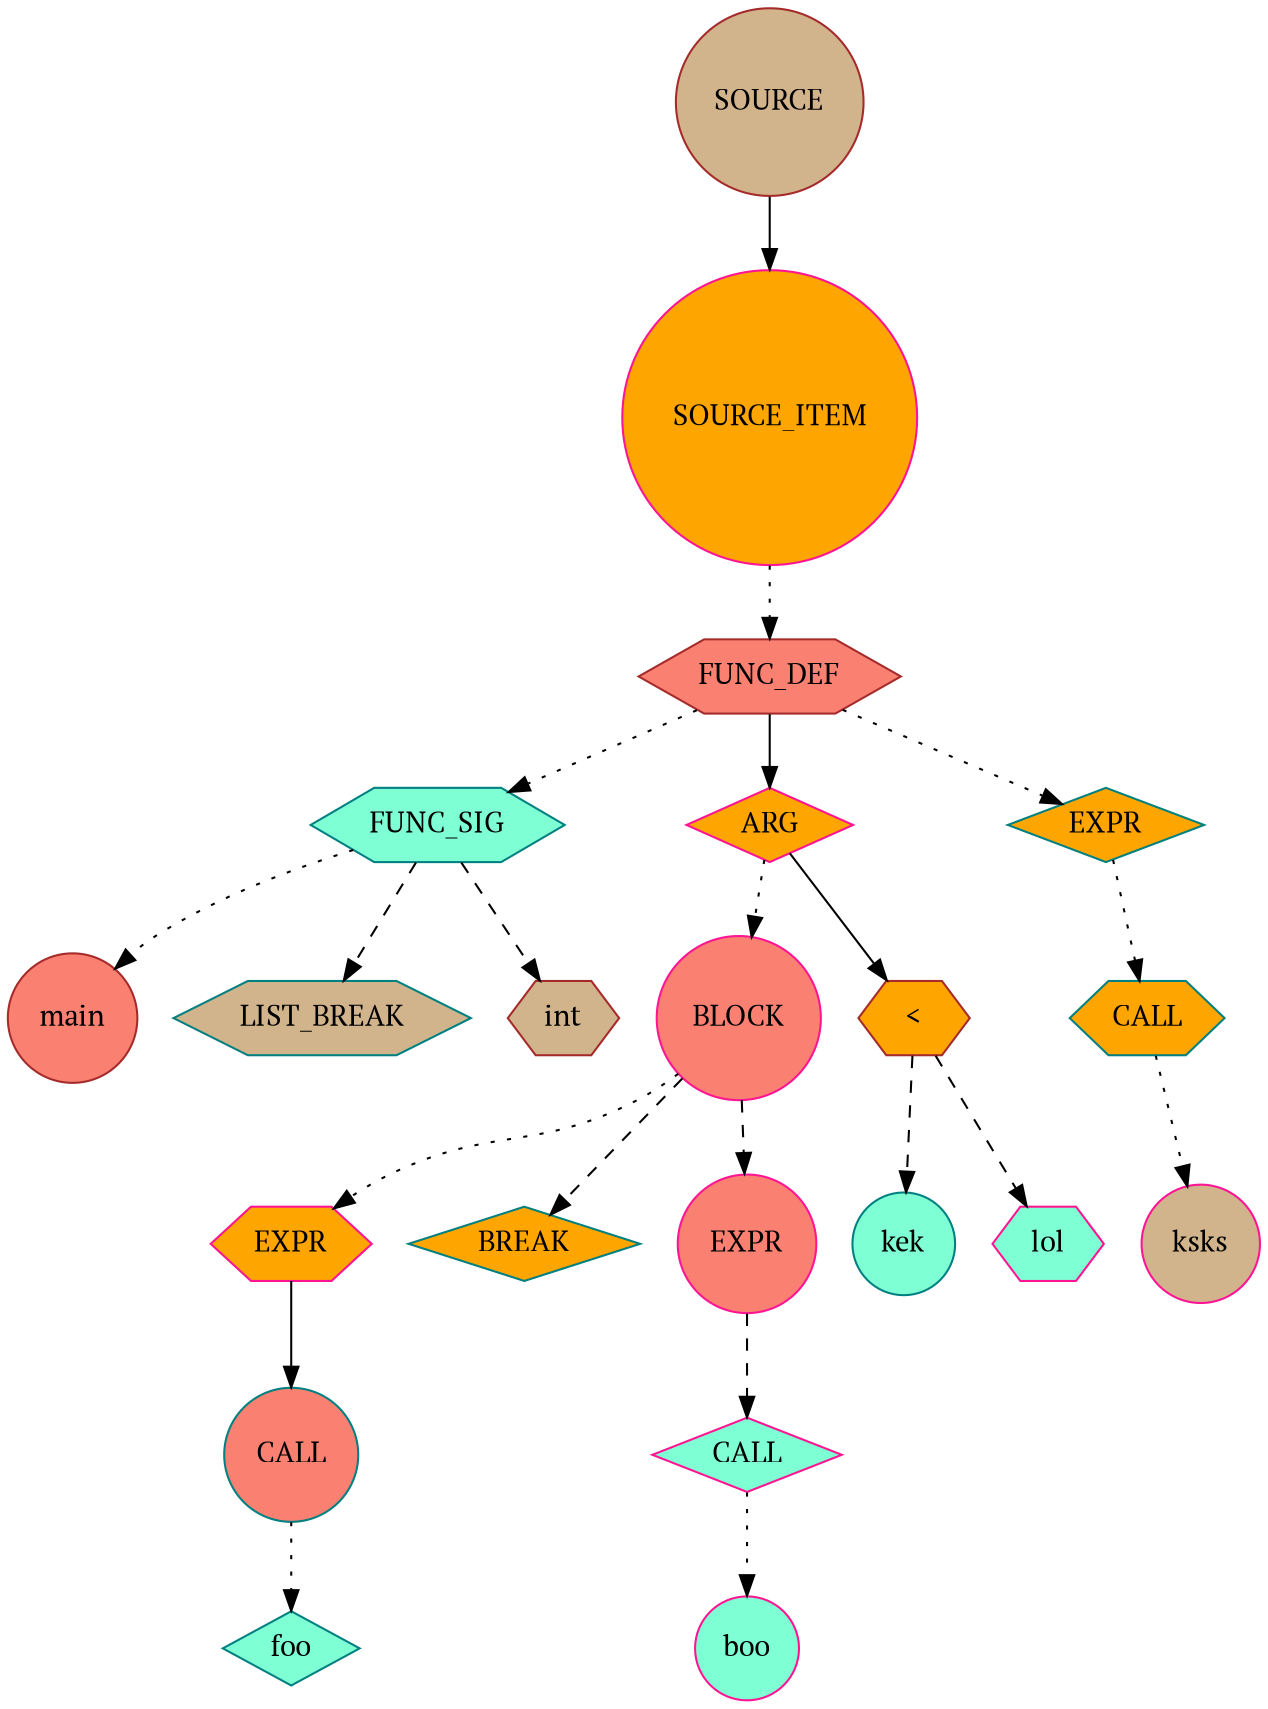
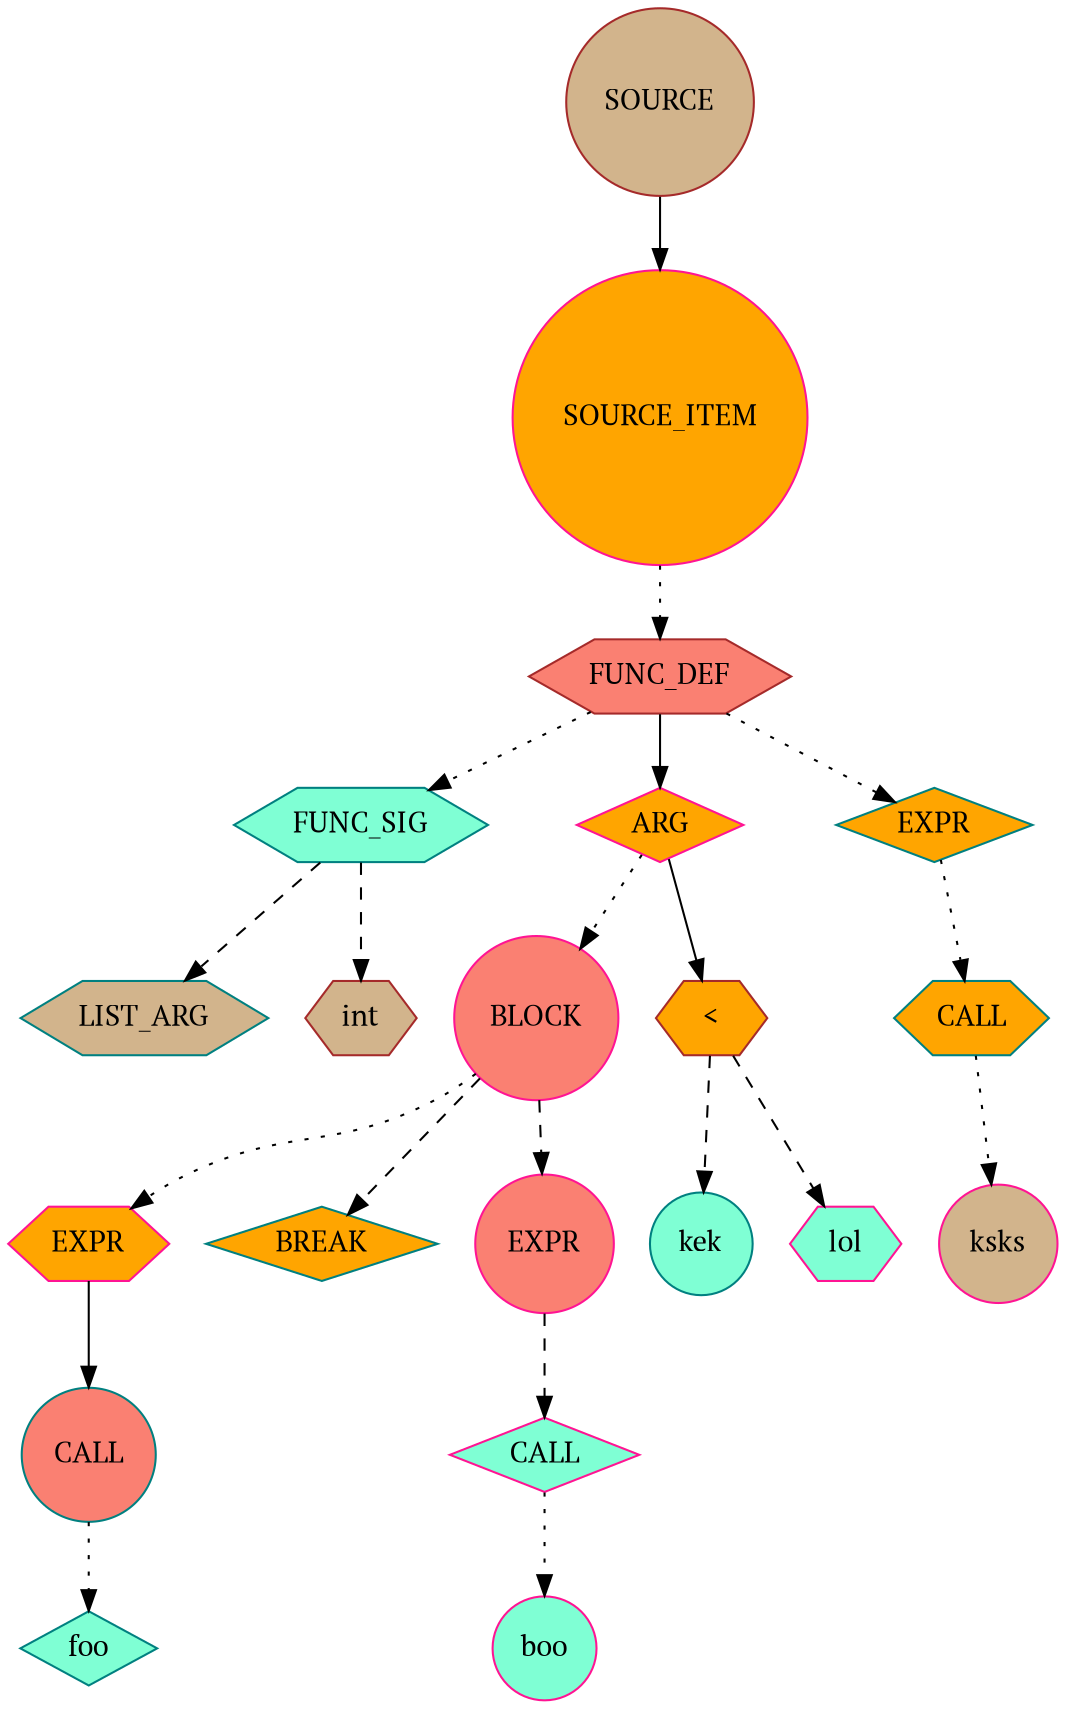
(73, 1018) -> none
(322, 1018) -> (144, 1018)
